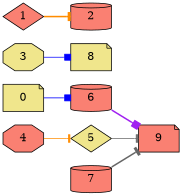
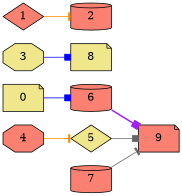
(55, 17) -> (55, 17)
(123, 139) -> (121, 139)
(123, 160) -> (123, 160)
